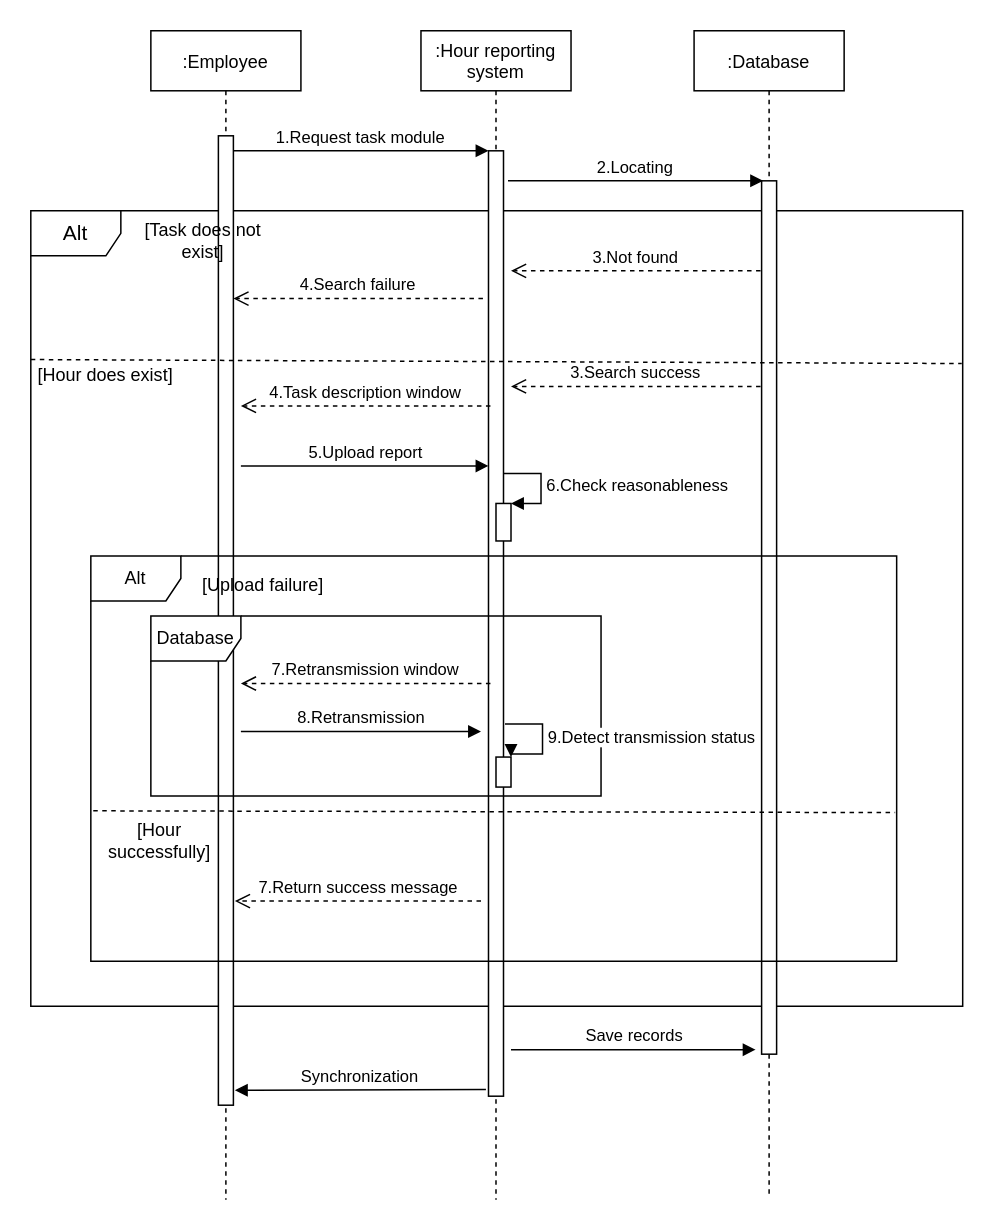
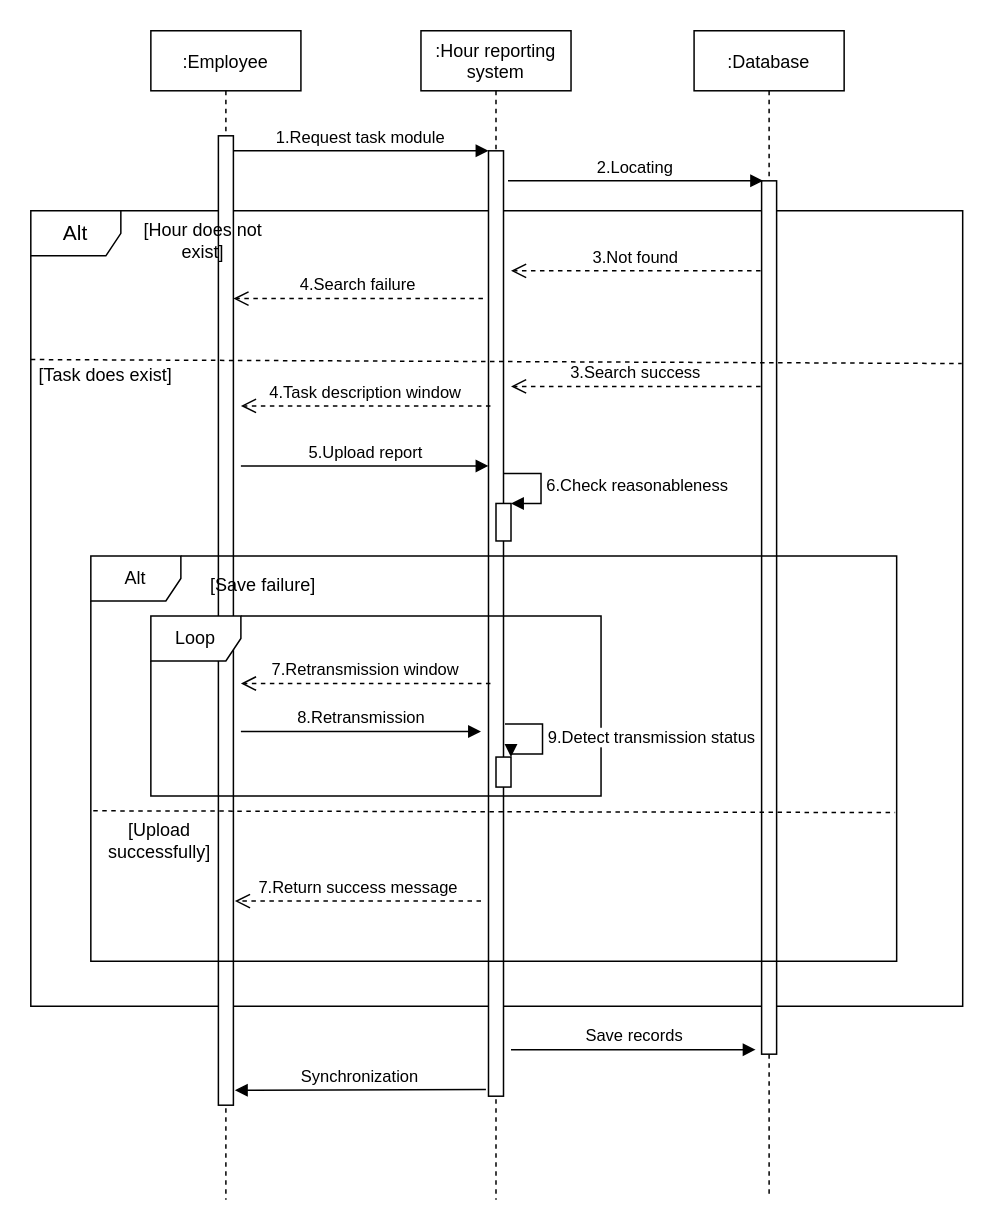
(203, 241) -> (203, 241)
(106, 376) -> (106, 376)
(263, 586) -> (263, 586)
(196, 638) -> (196, 638)
(160, 841) -> (160, 841)
